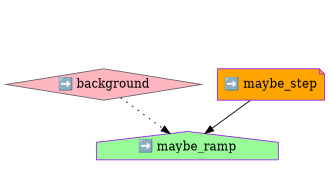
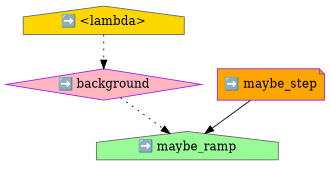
none -> (104, 22)
(104, 84) -> (104, 84)
(187, 147) -> (187, 147)
